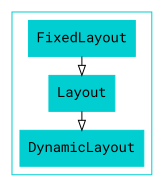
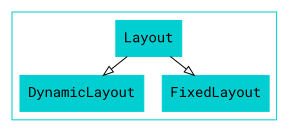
(82, 61) -> (178, 63)
